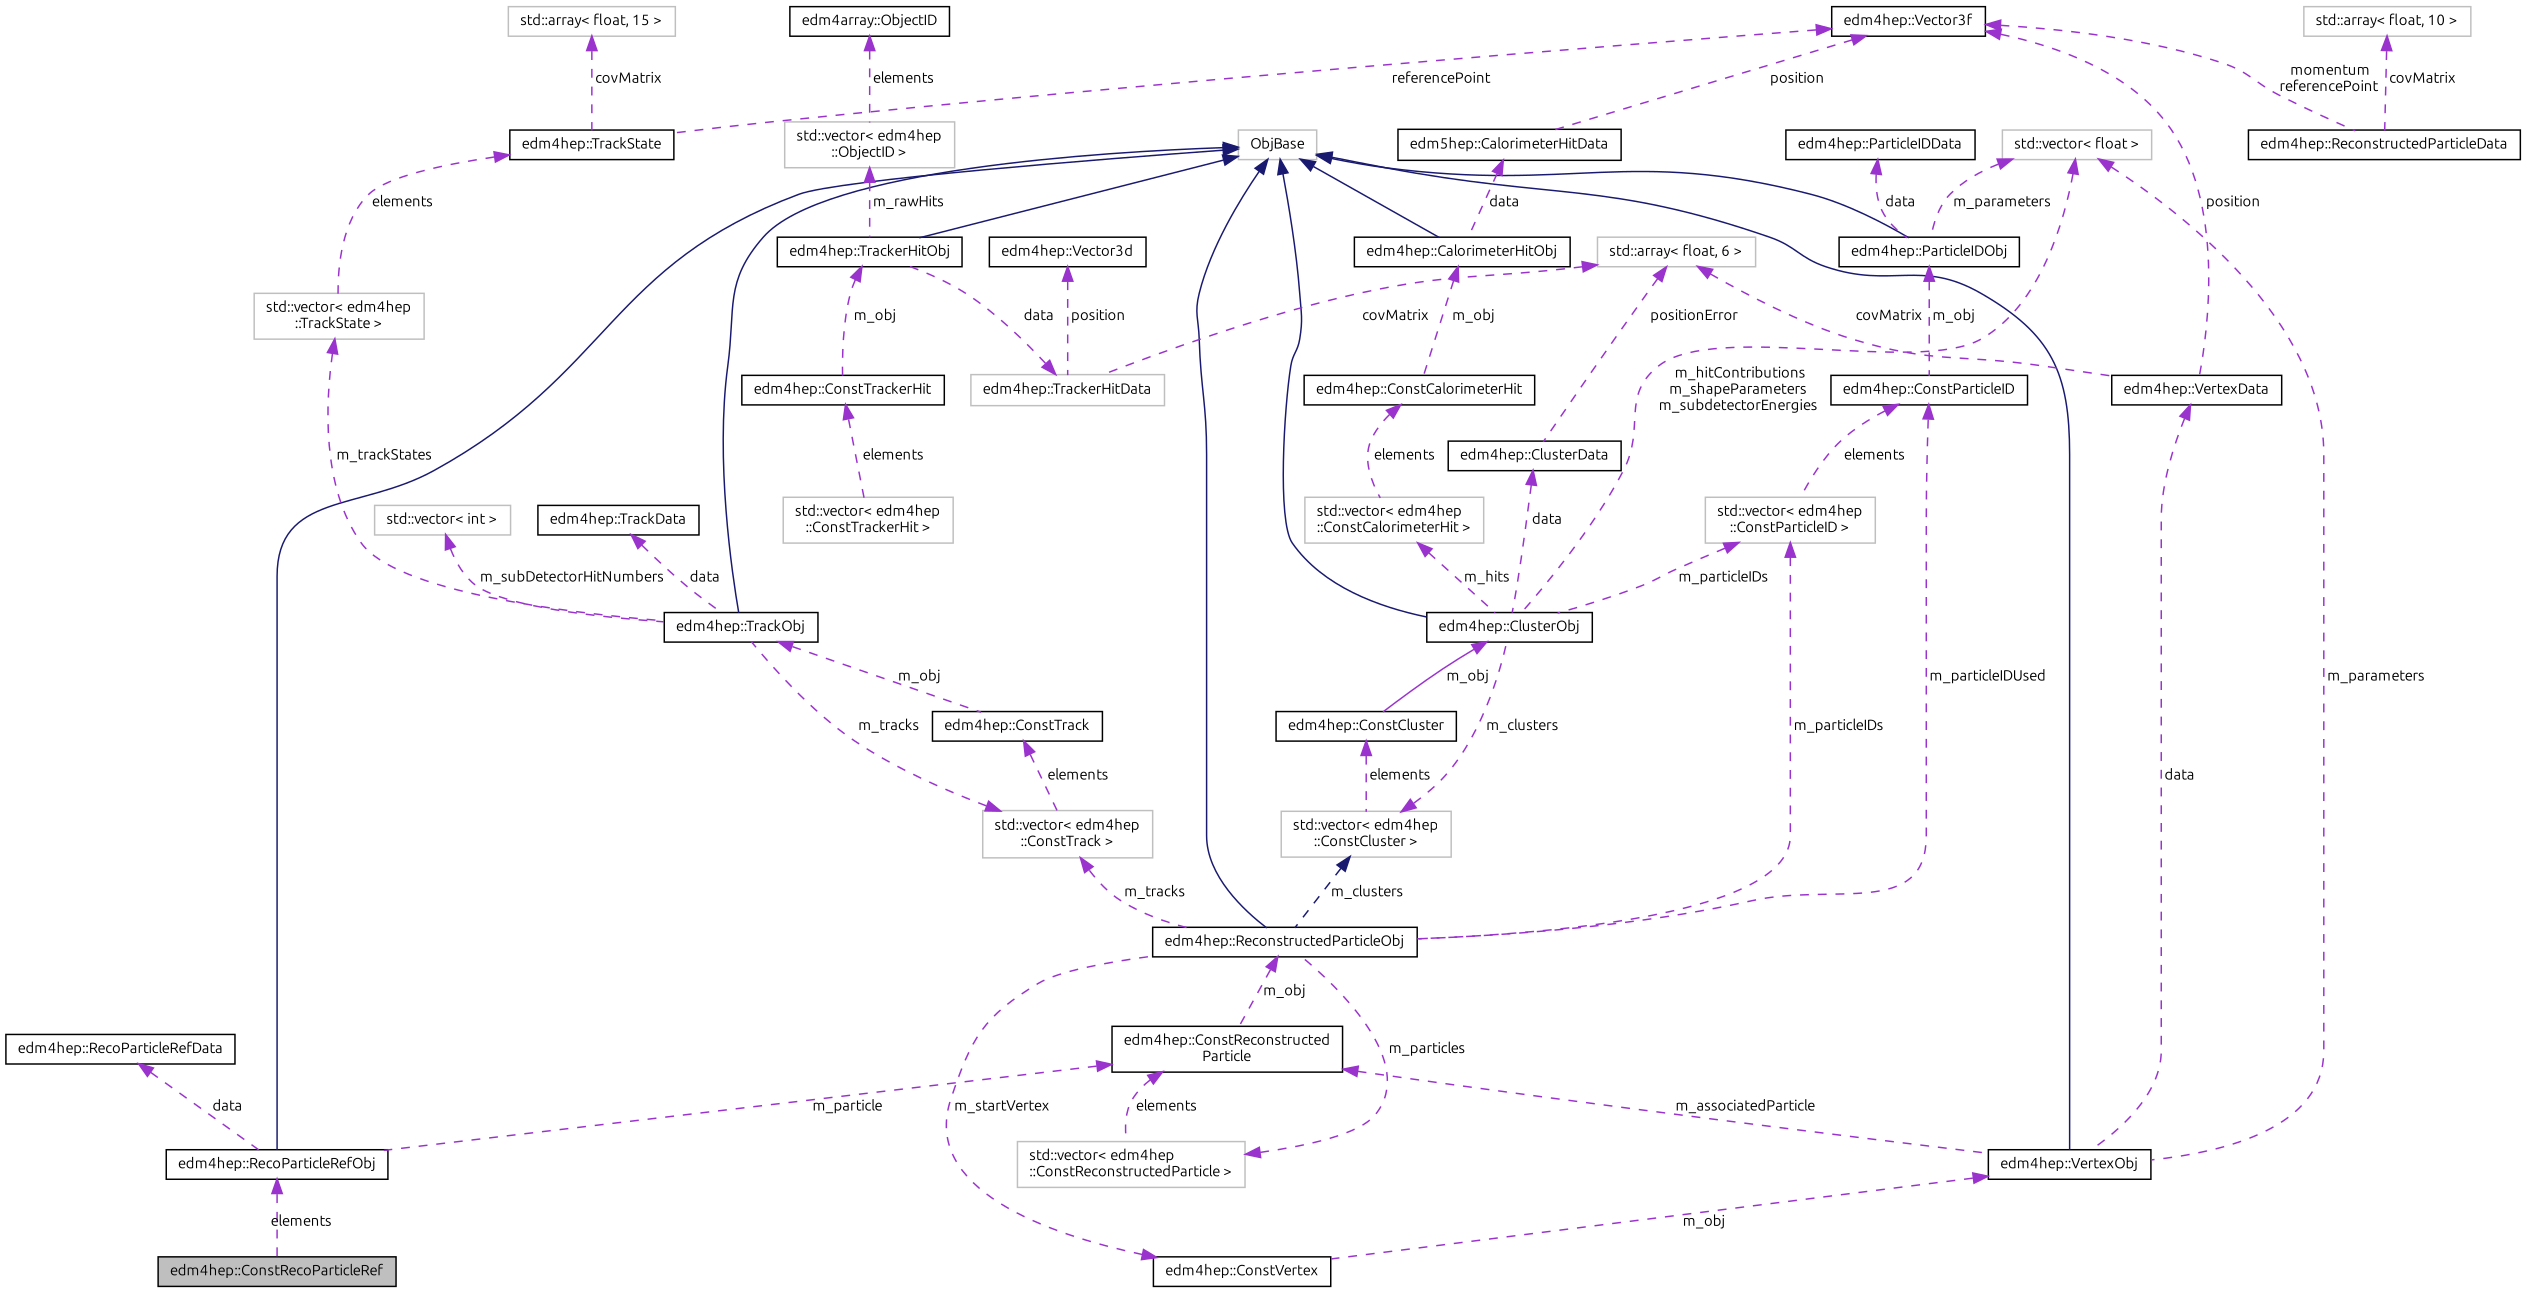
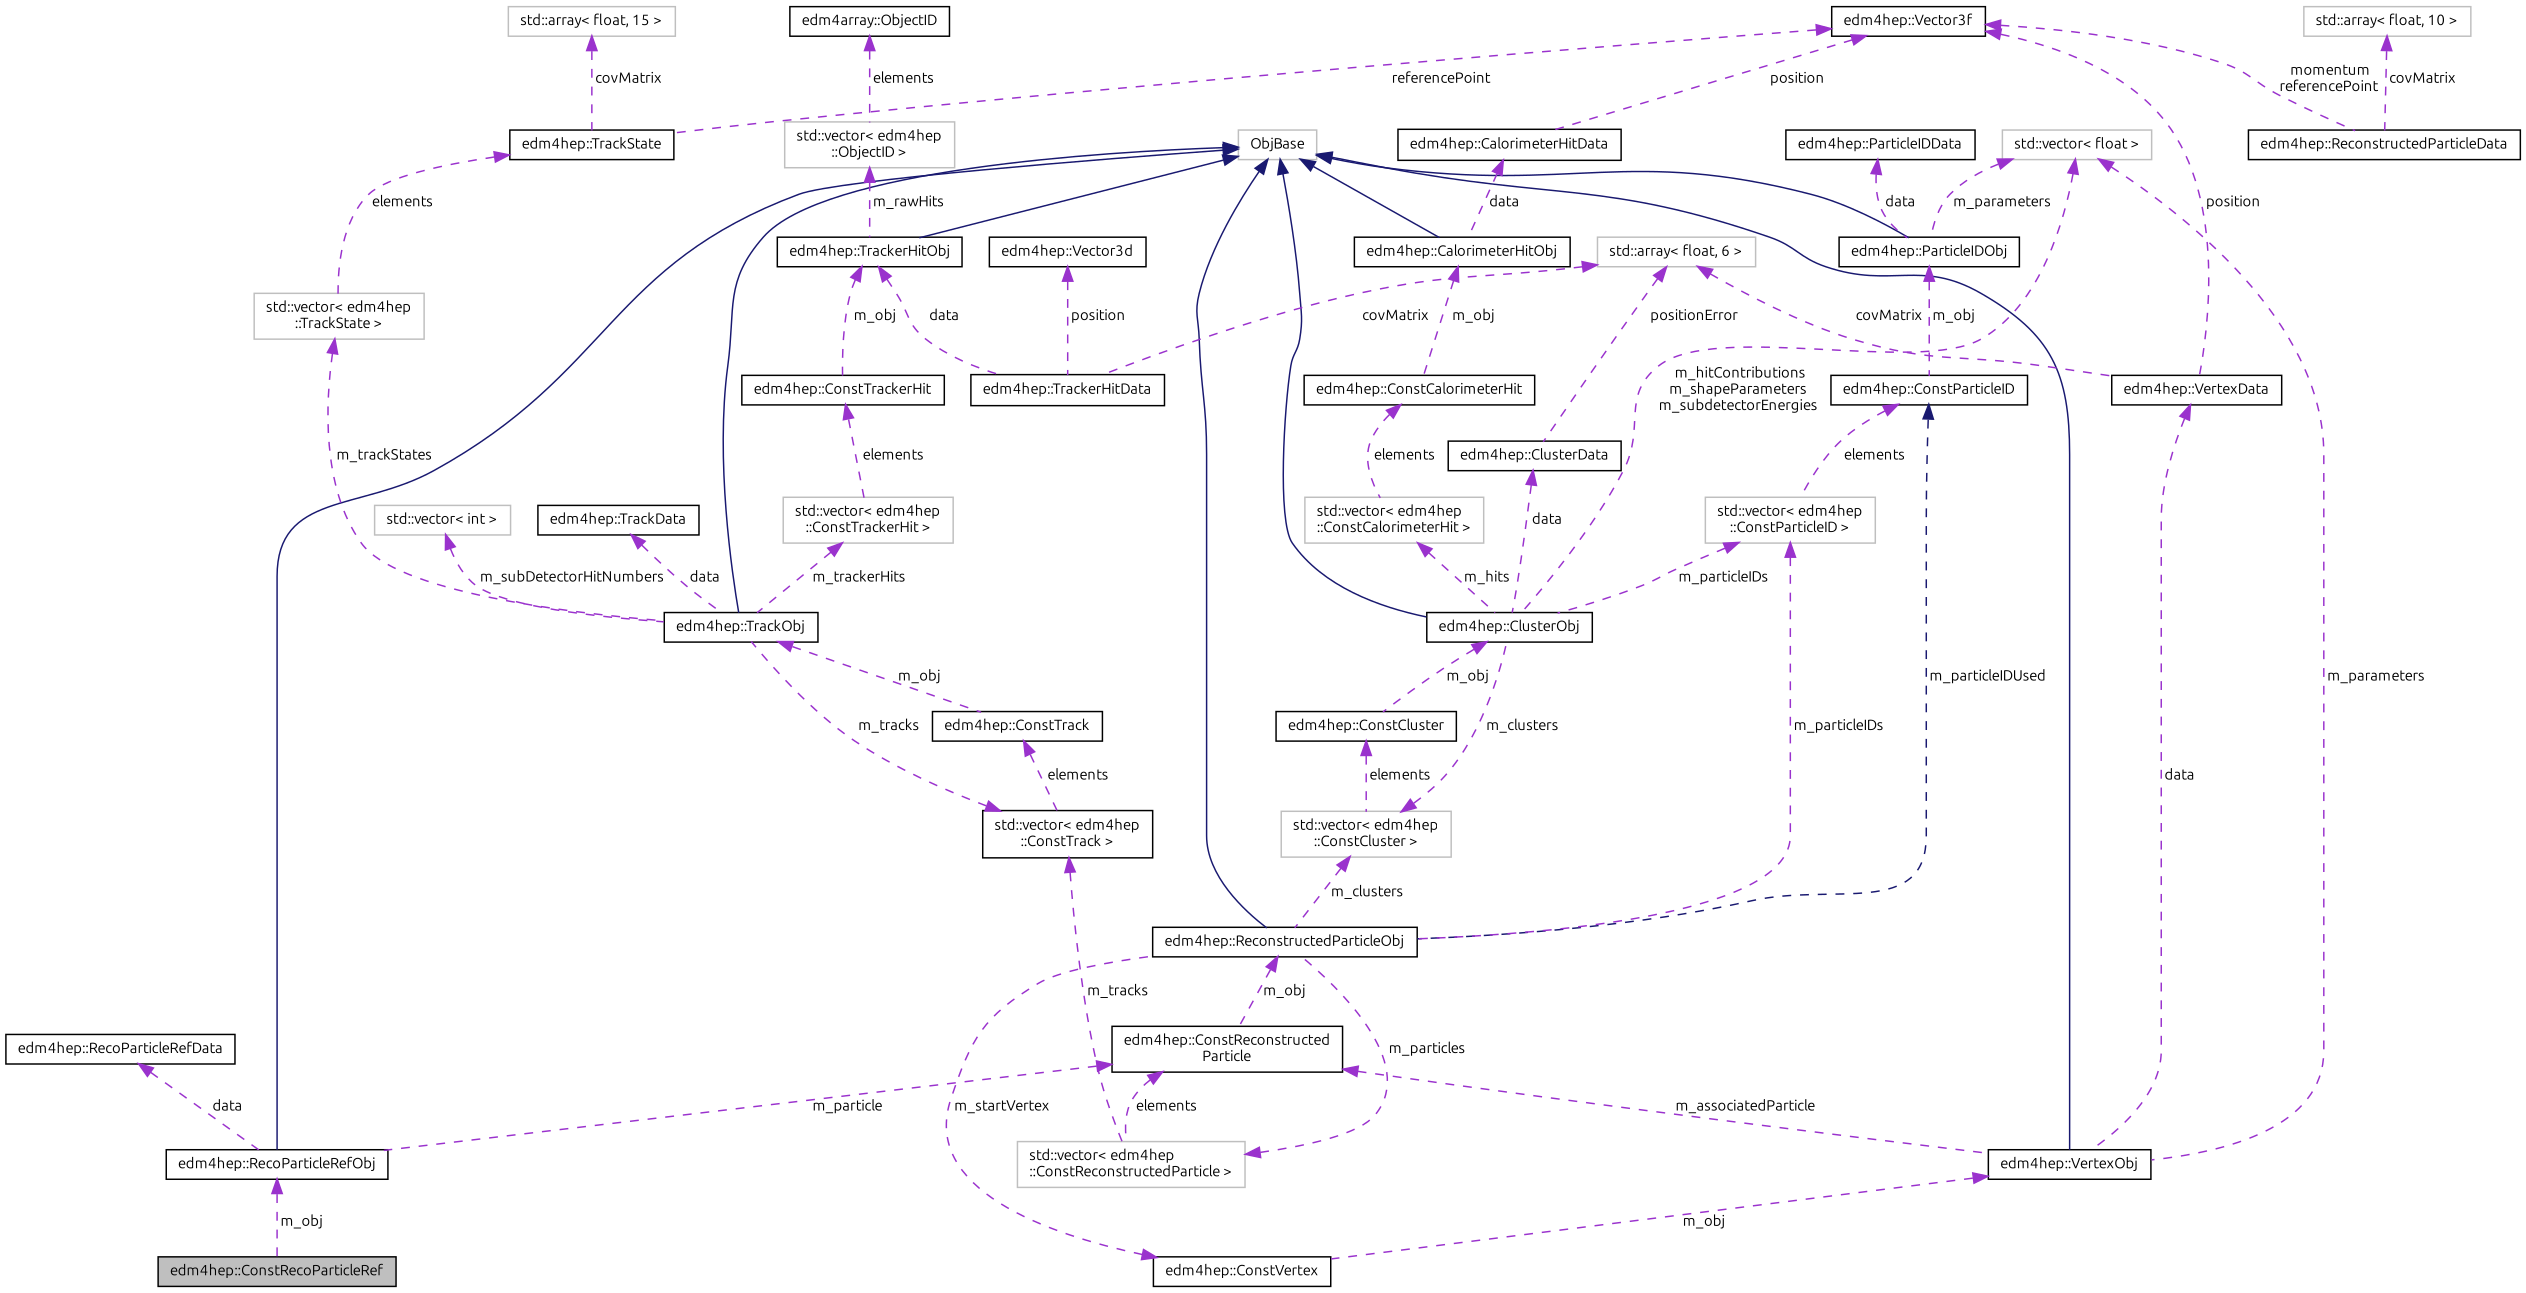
(1510, 145) -> (1510, 145)
(983, 306) -> (931, 343)
(1068, 390) -> (1068, 390)
none -> (794, 582)
(1428, 679) -> (1428, 679)
(1068, 834) -> (1068, 834)
(1894, 887) -> (1894, 887)
(1318, 898) -> (1318, 898)
(1134, 908) -> (1086, 1009)
(300, 1222) -> (300, 1222)
